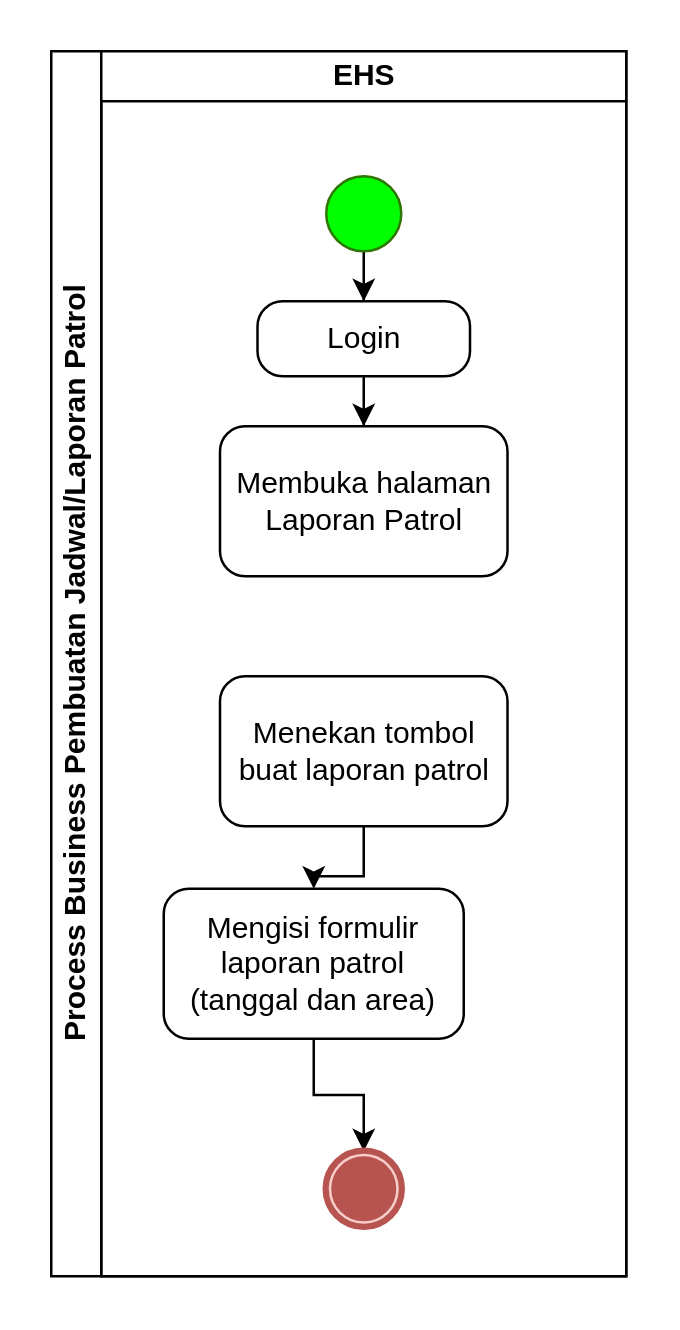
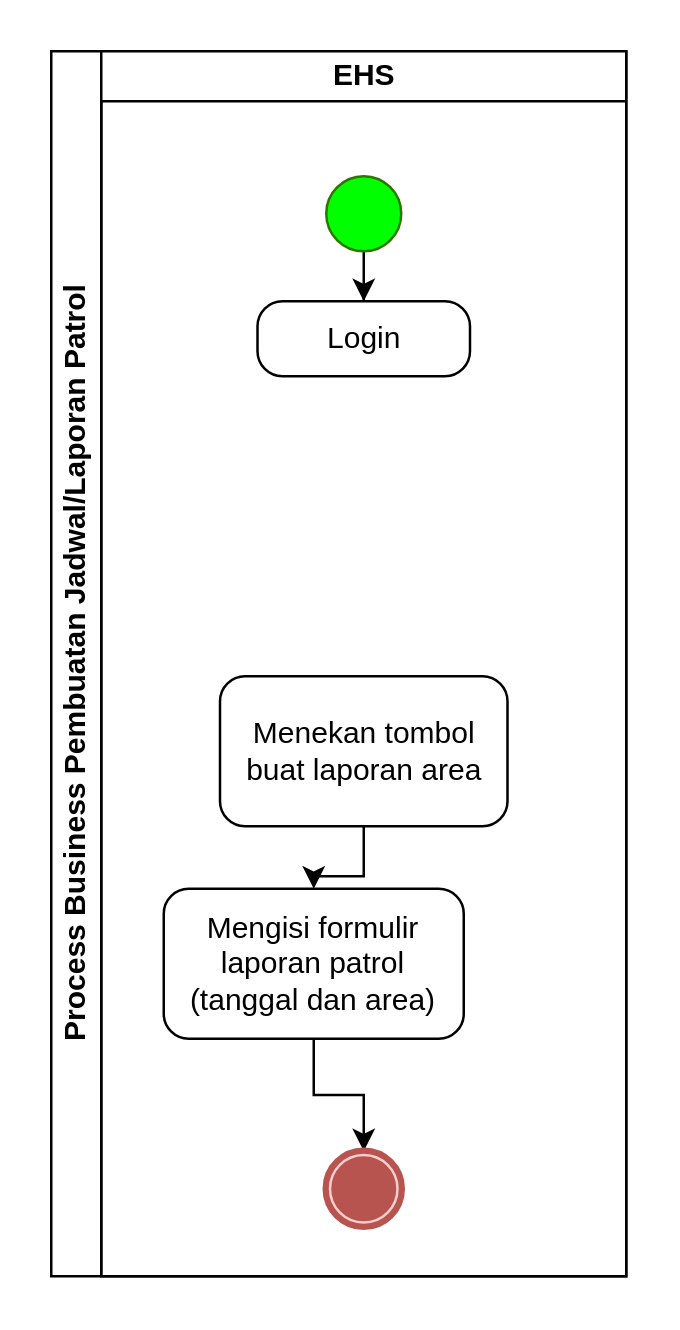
(364, 409) -> none
(364, 501) -> none
(365, 751) -> (365, 751)
